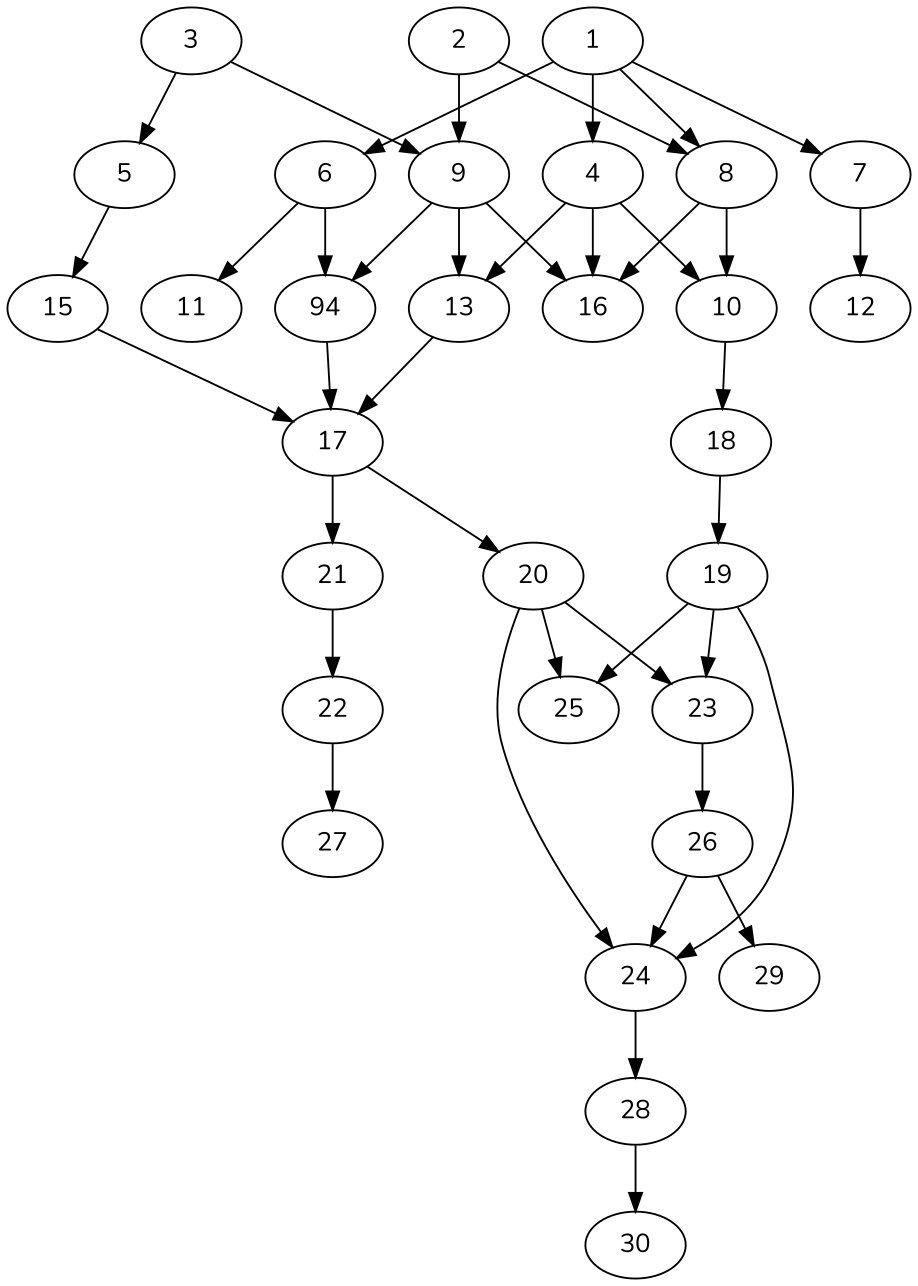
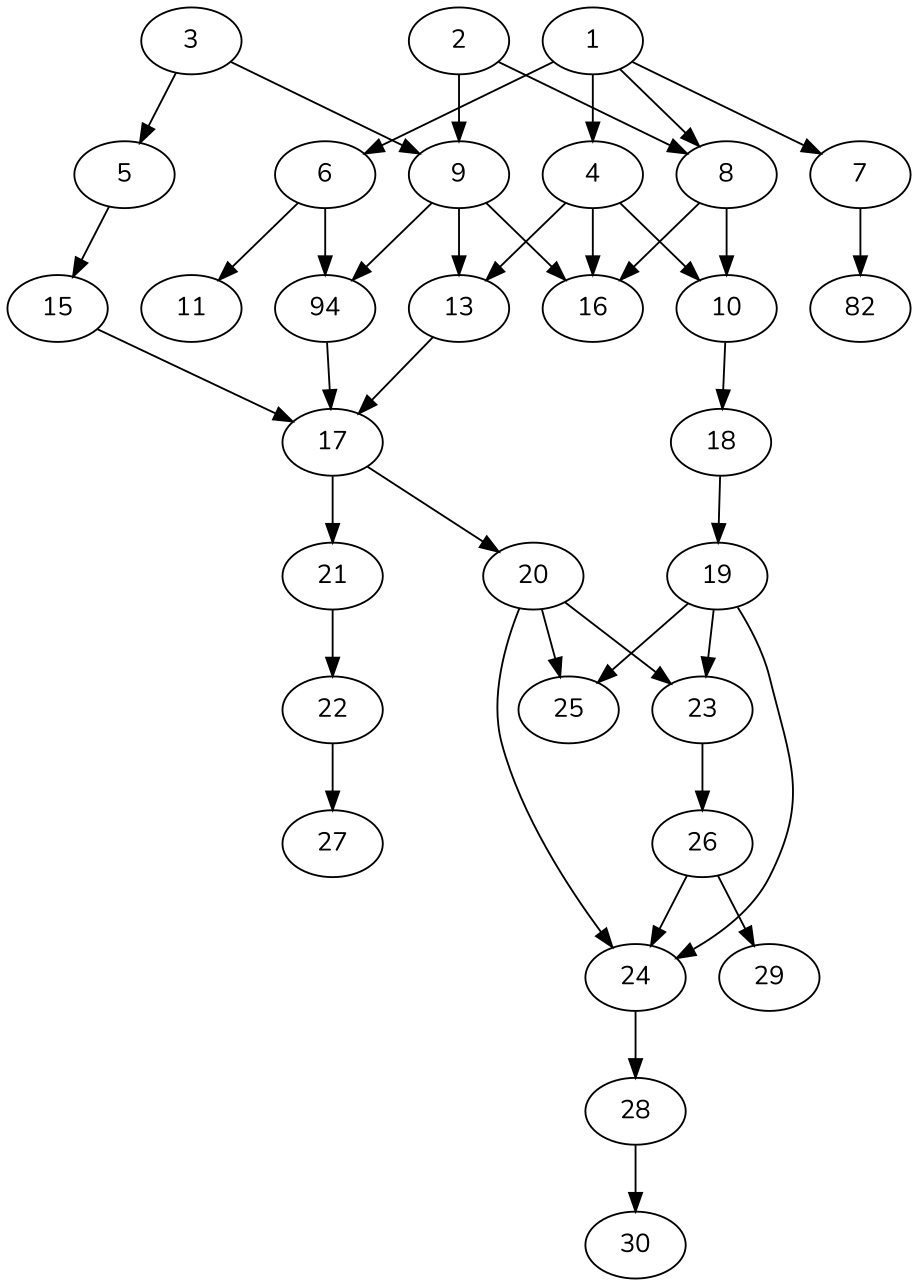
(860, 308) -> (860, 308)
